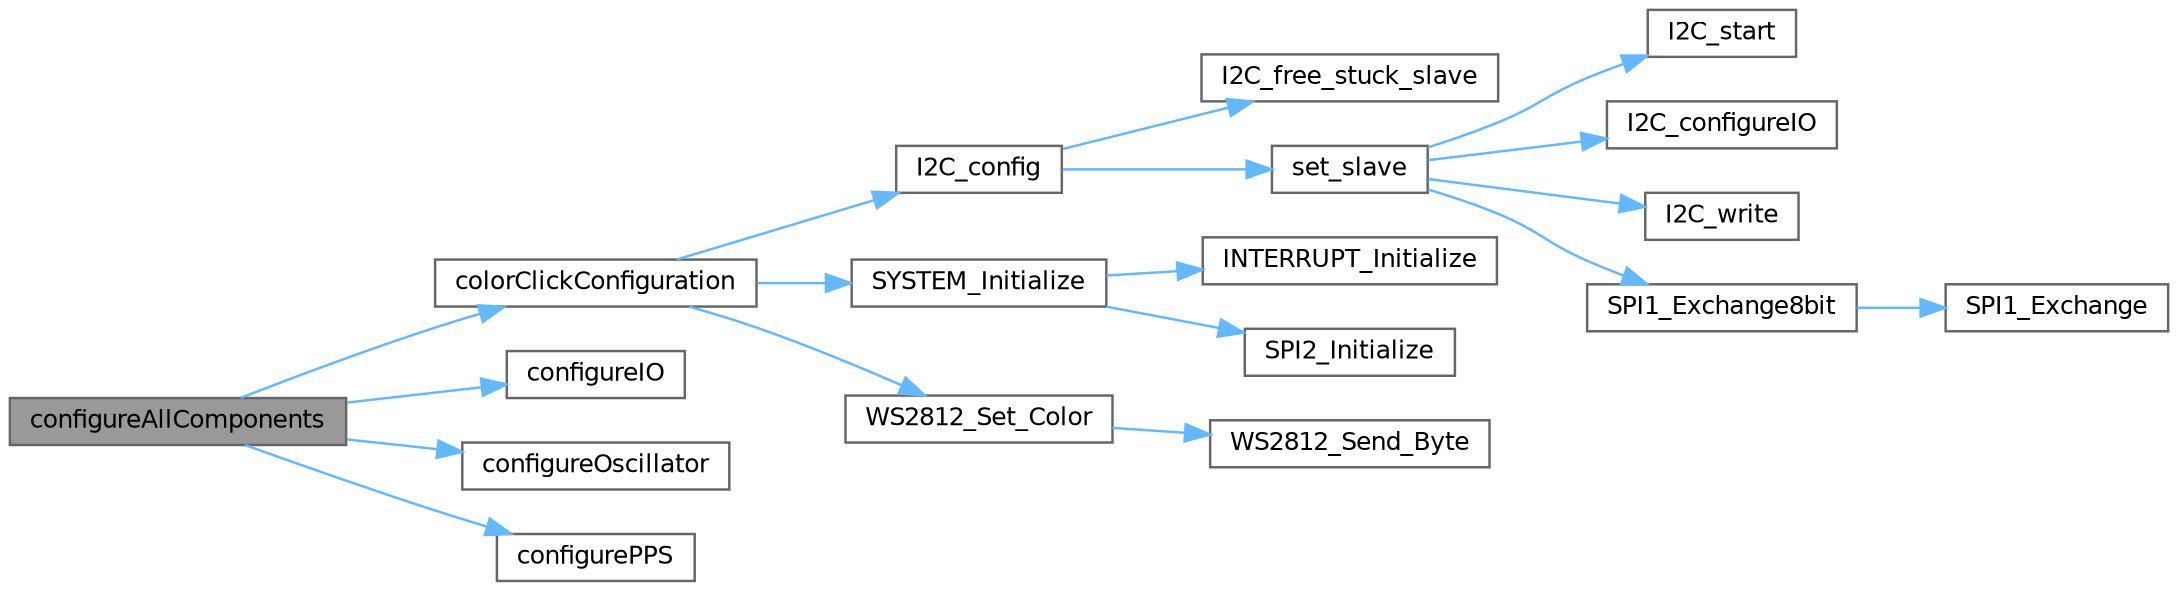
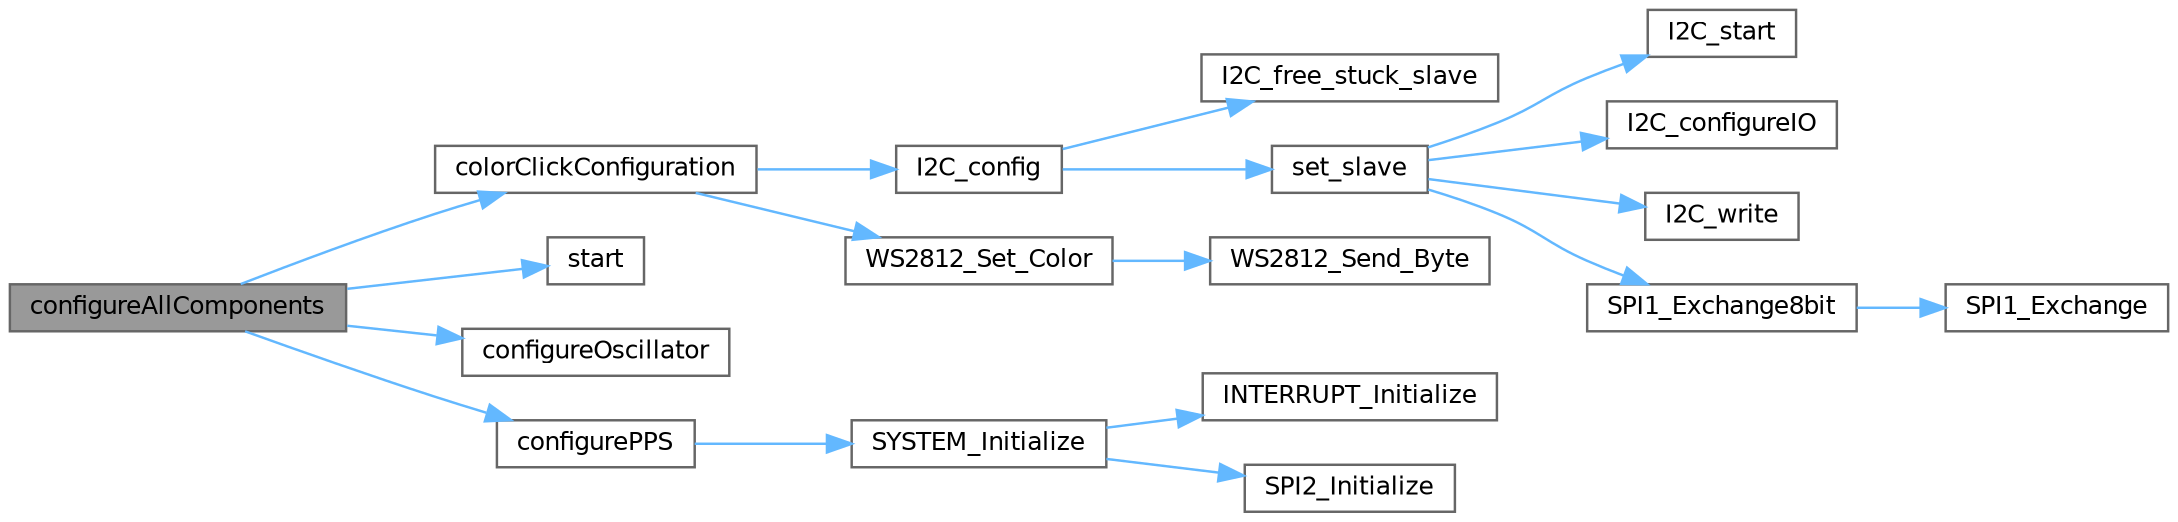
(792, 283) -> (761, 444)
(596, 375) -> (596, 261)
